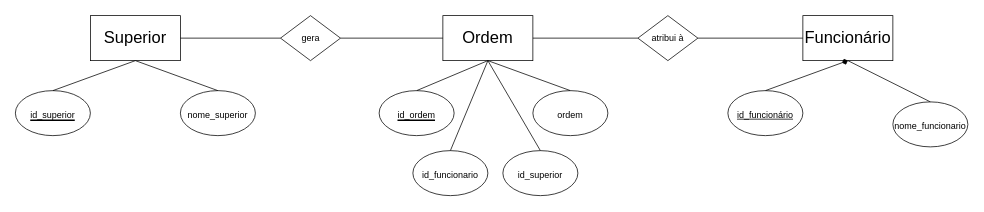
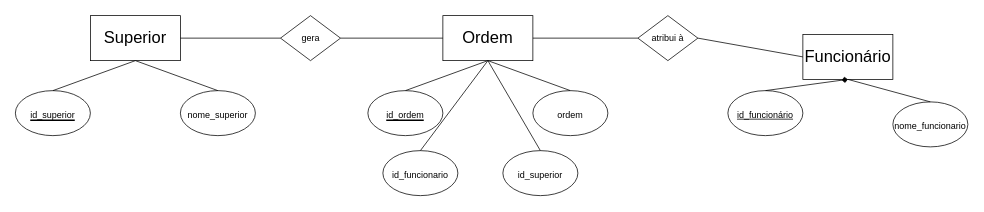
(848, 38) -> (848, 57)
(417, 113) -> (405, 113)
(450, 173) -> (420, 173)
